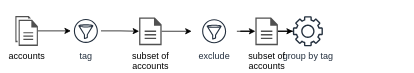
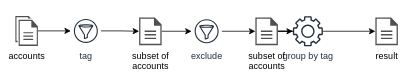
(214, 31) -> (207, 31)
none -> (346, 31)
none -> (387, 31)
